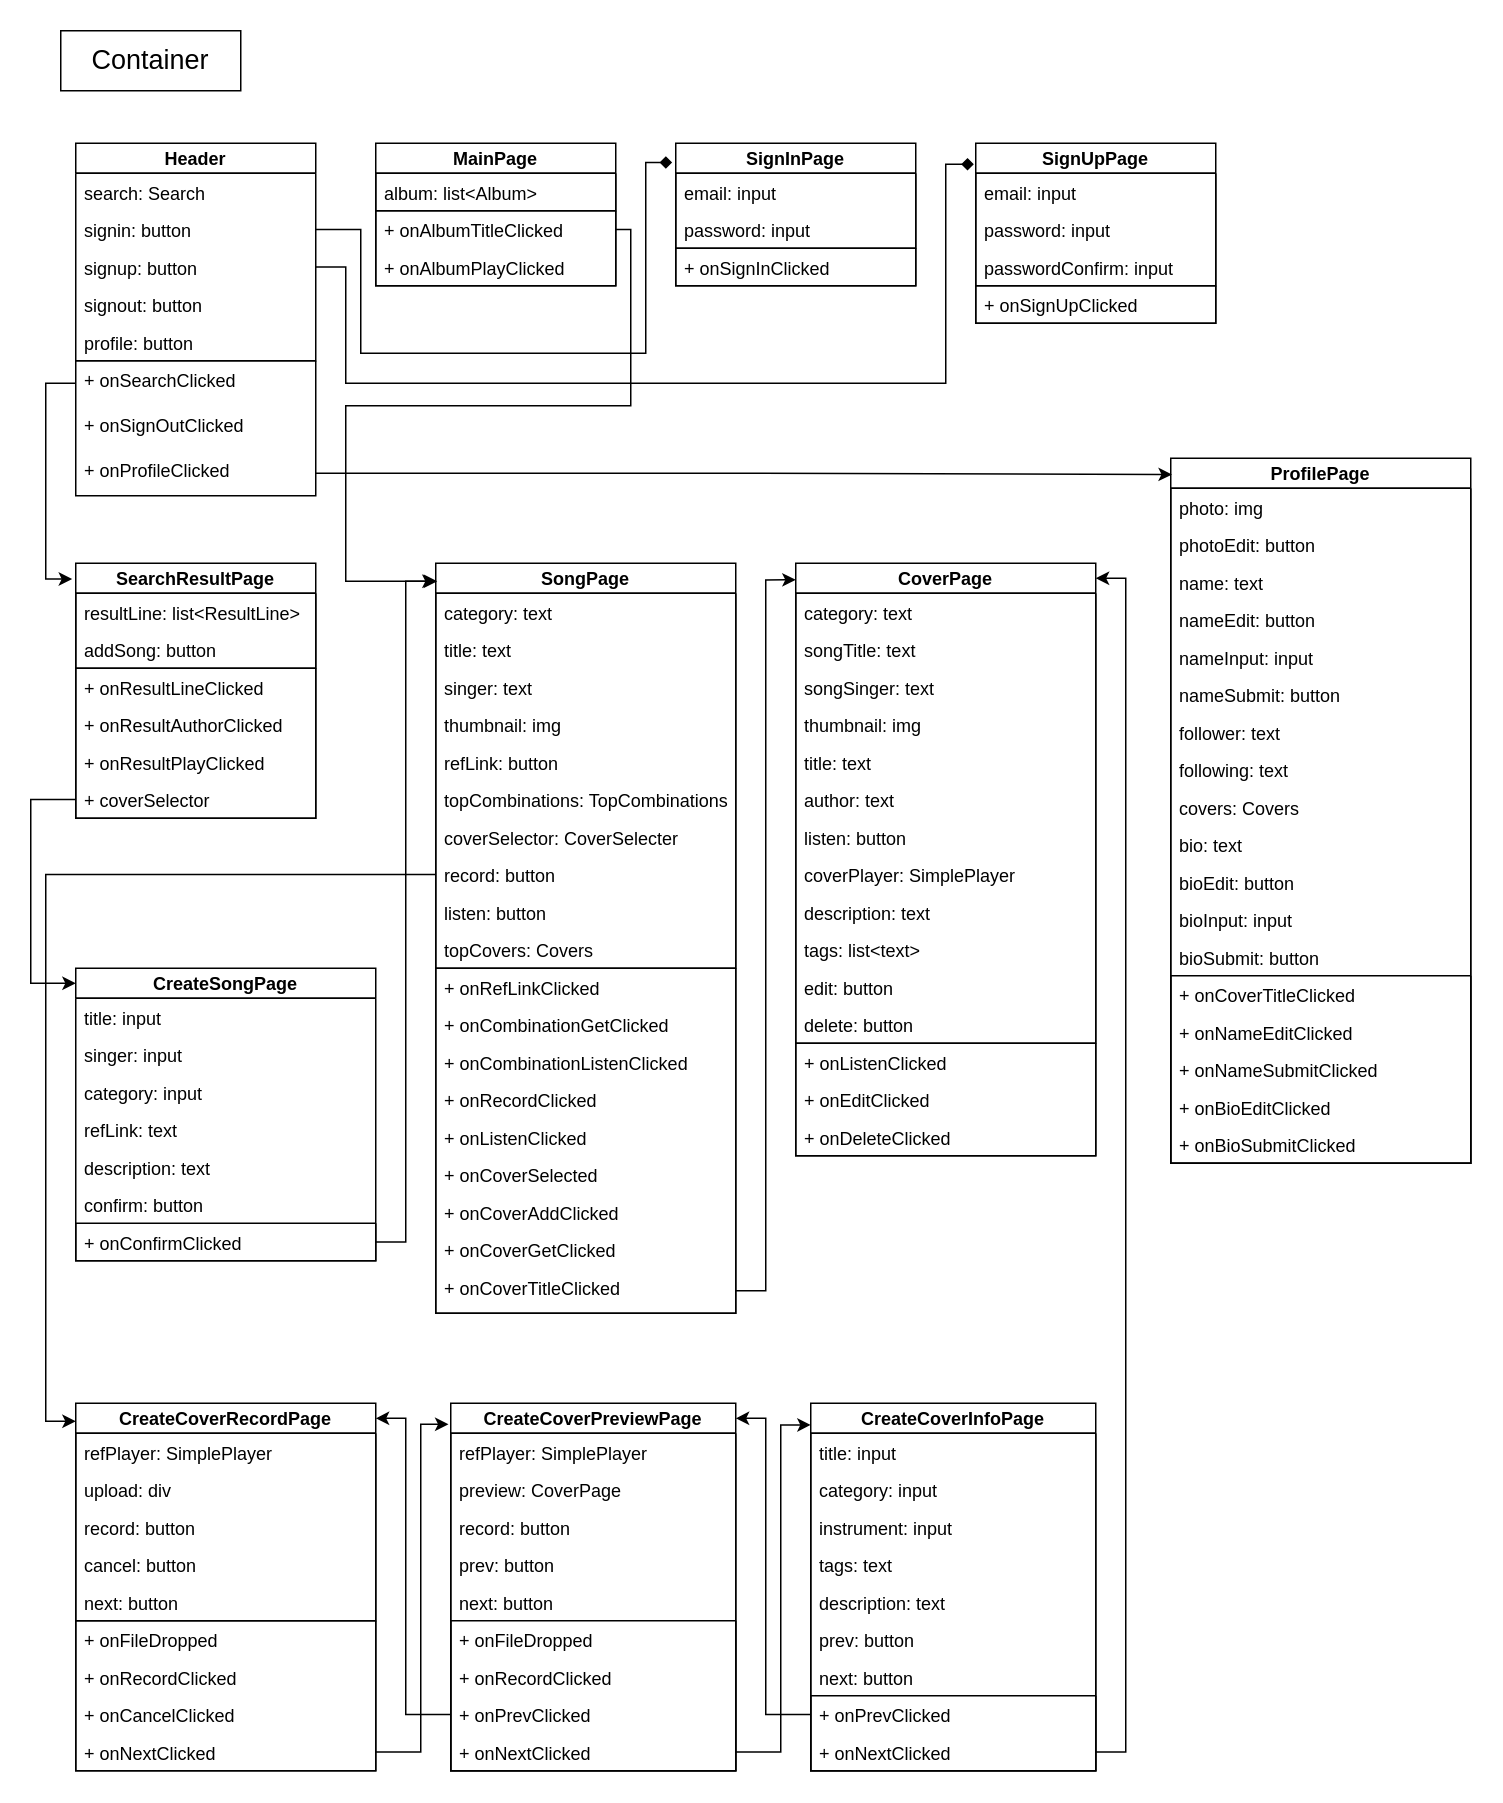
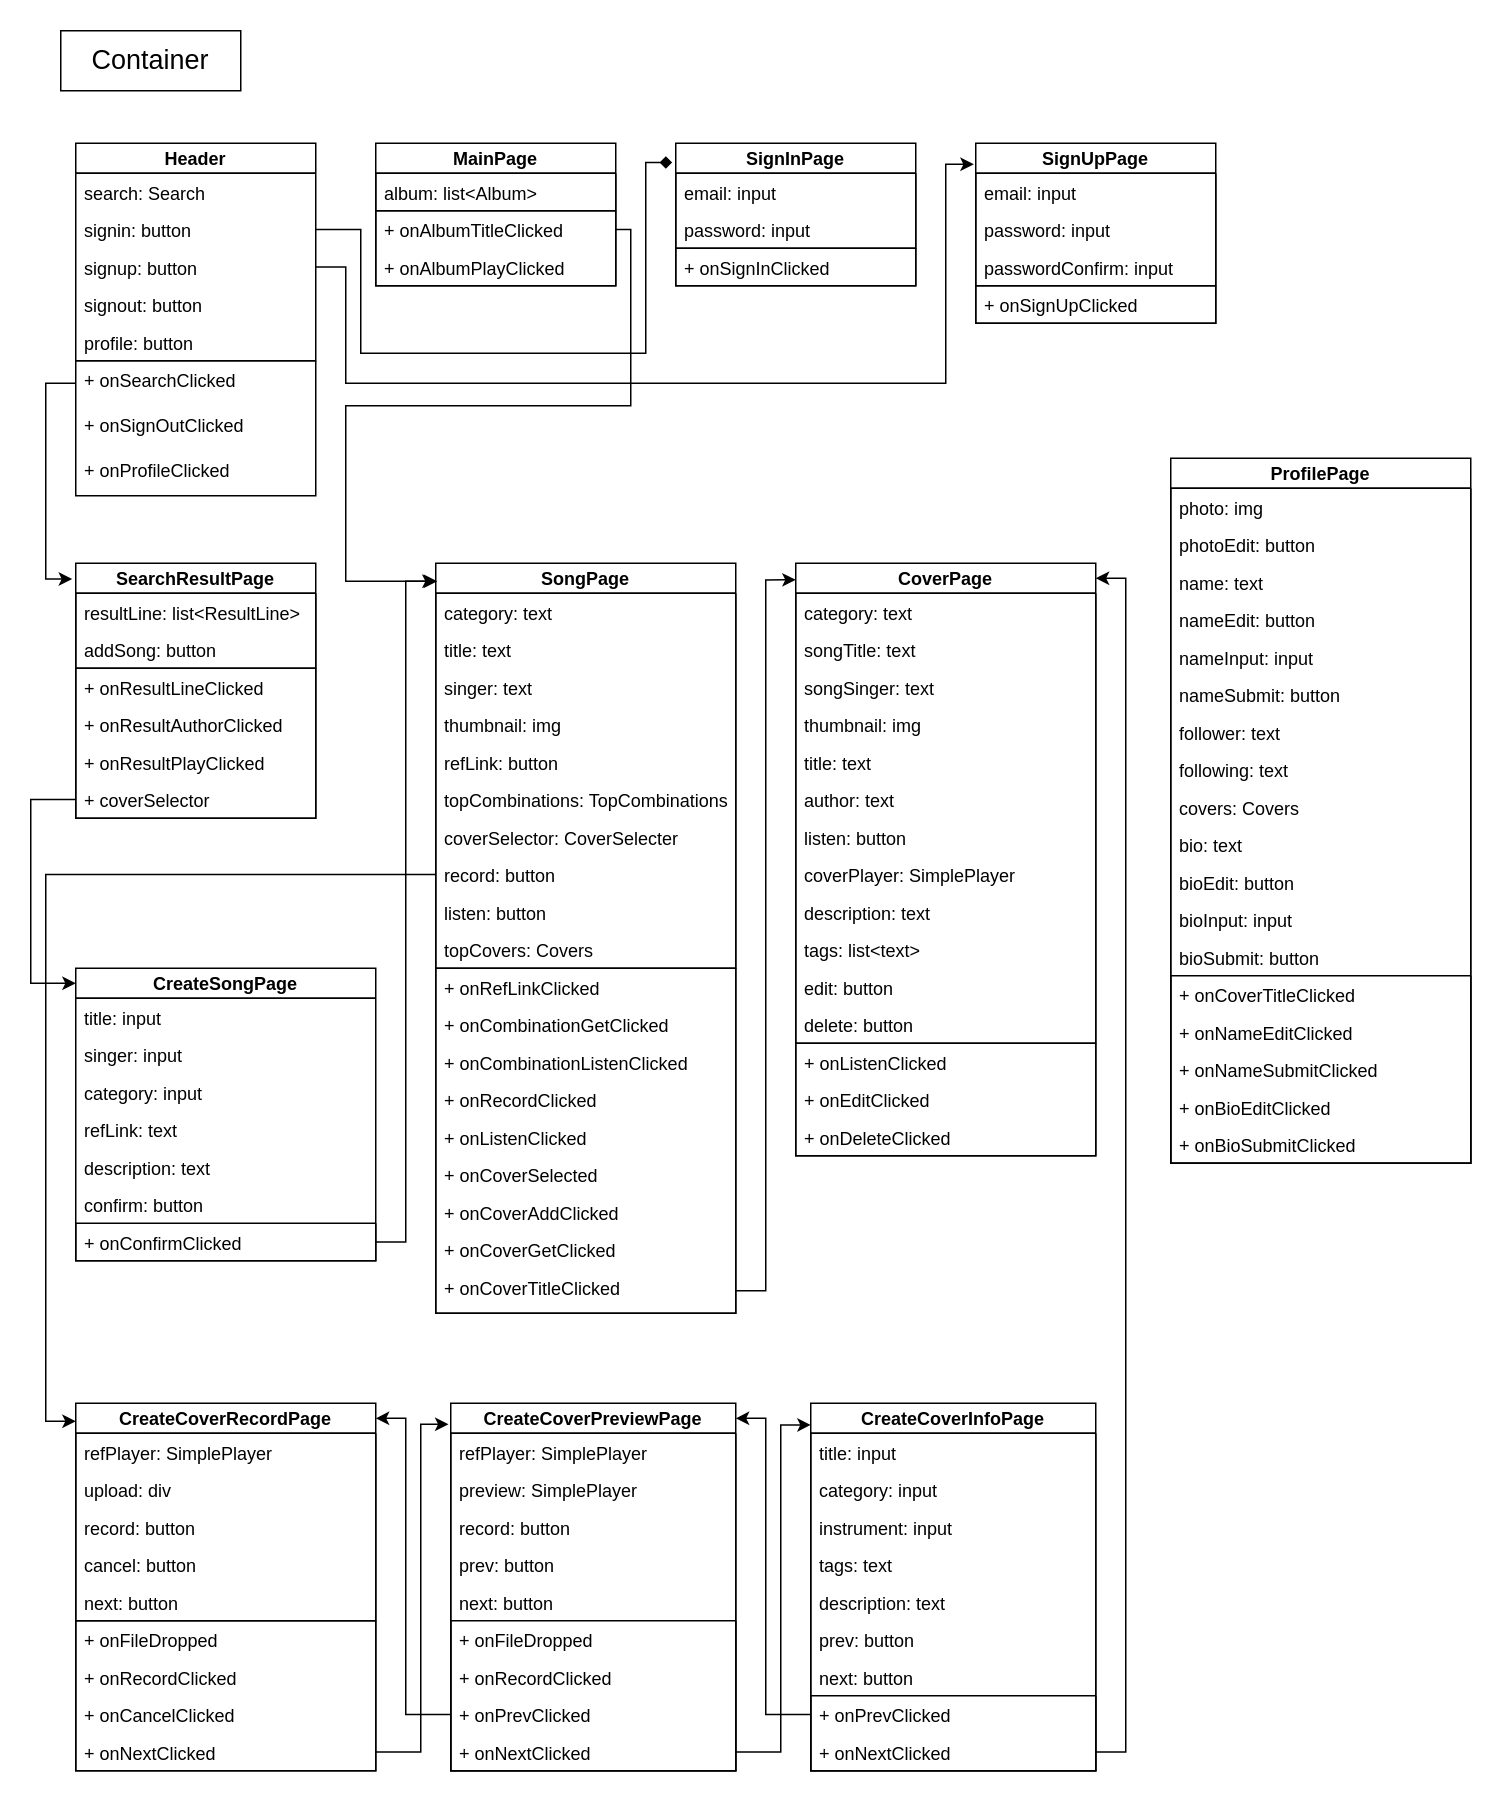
(961, 164) -> (962, 164)
(739, 473) -> none
(543, 1491) -> (551, 1491)
